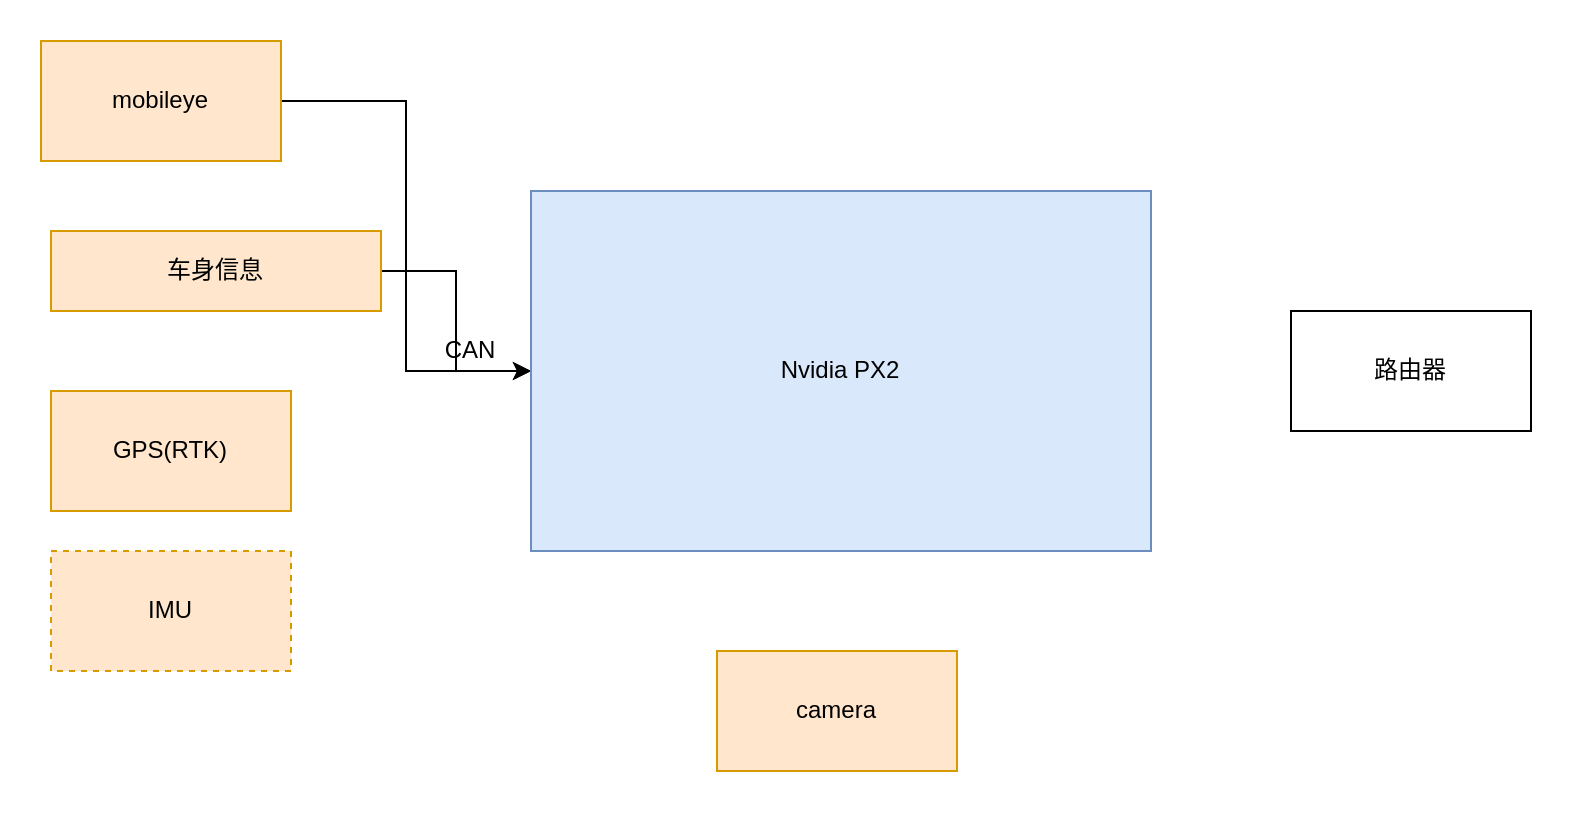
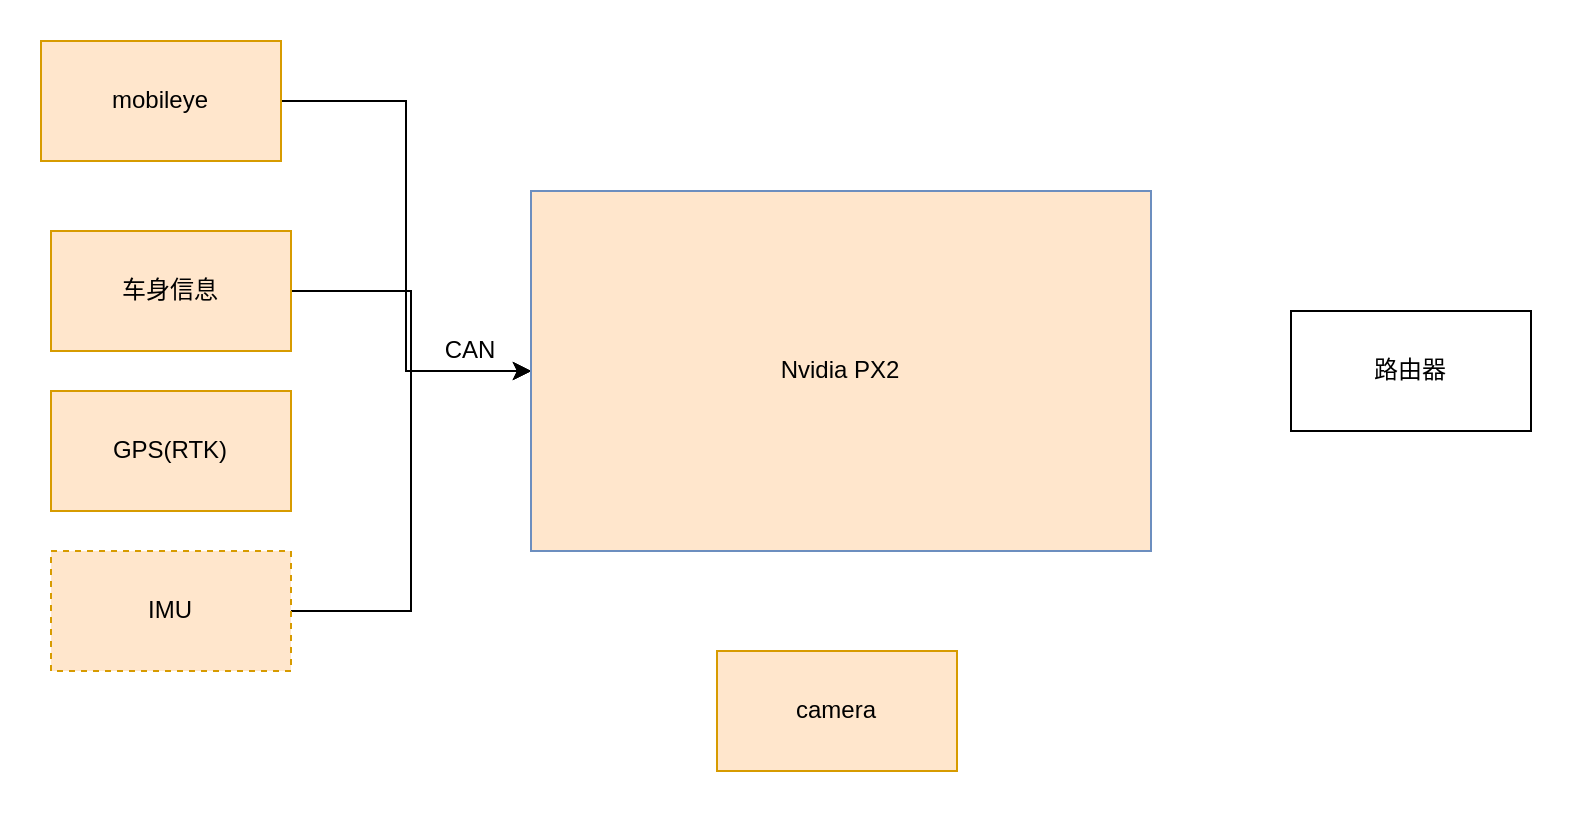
(216, 271) -> (171, 291)
(841, 371) -> (841, 371)
none -> (411, 553)
